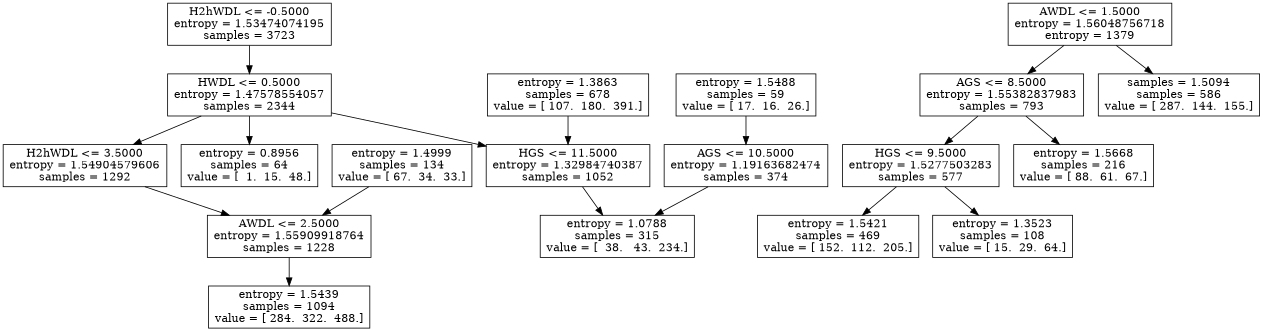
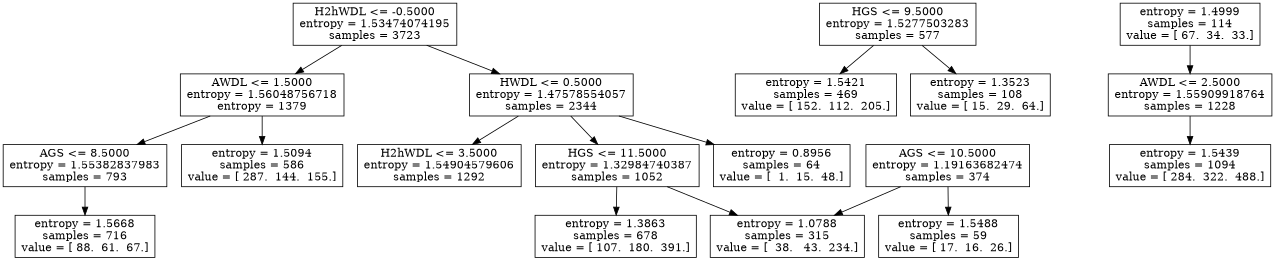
none -> (322, 57)
(1179, 95) -> (262, 166)
(568, 126) -> (617, 197)
(746, 126) -> (948, 197)
(964, 128) -> none
(402, 166) -> (1190, 24)
(1084, 166) -> (85, 236)
(183, 200) -> none
